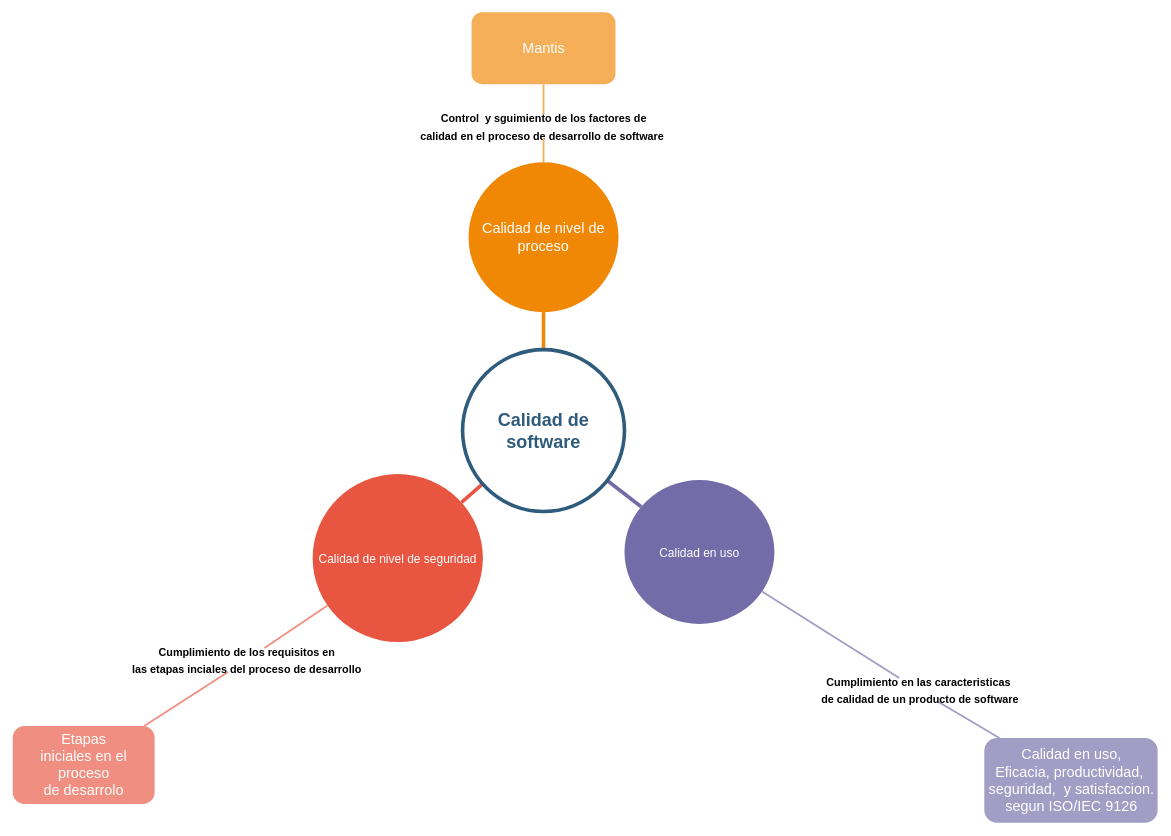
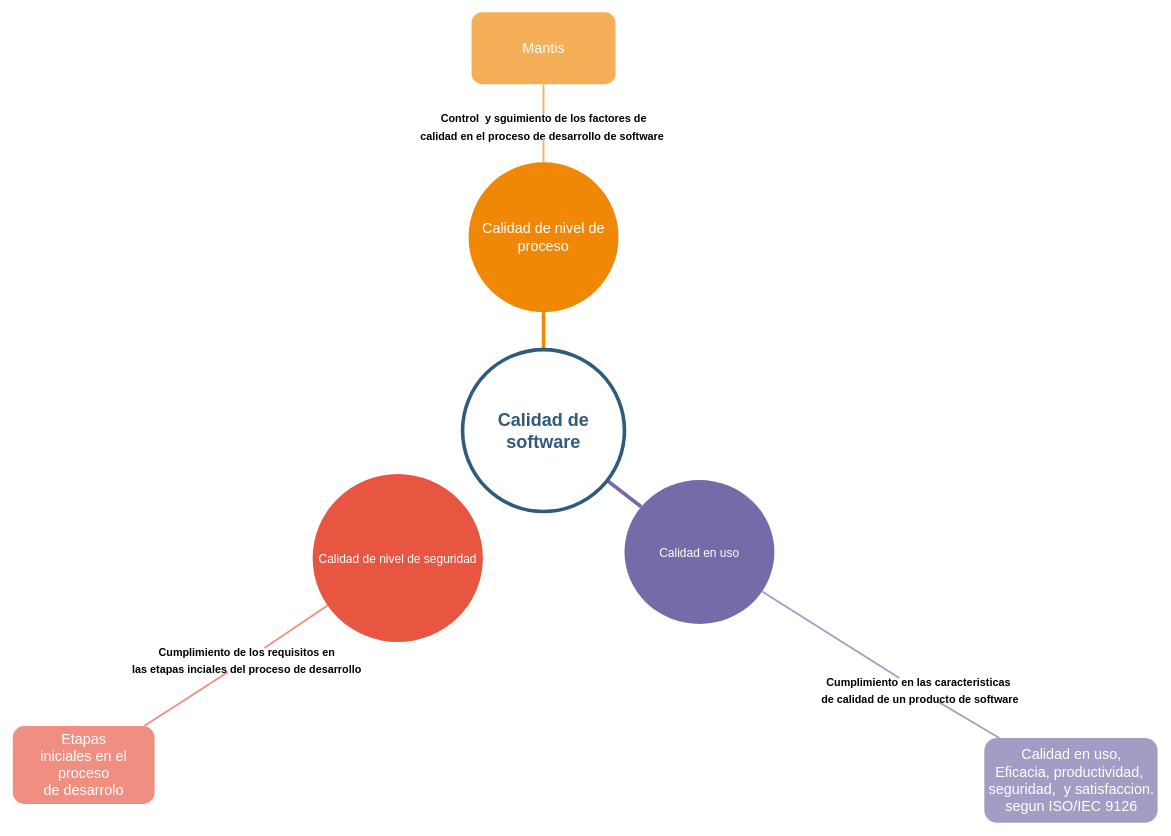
(472, 493) -> none
